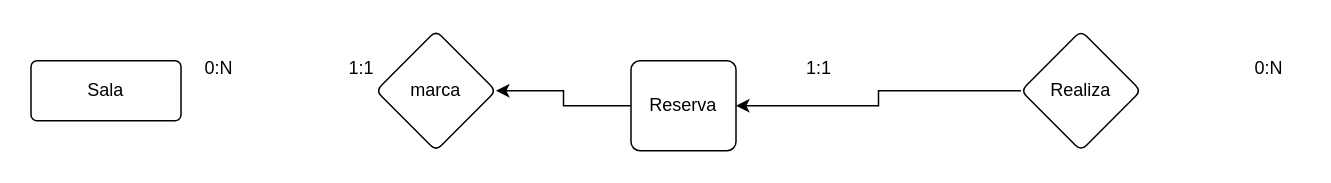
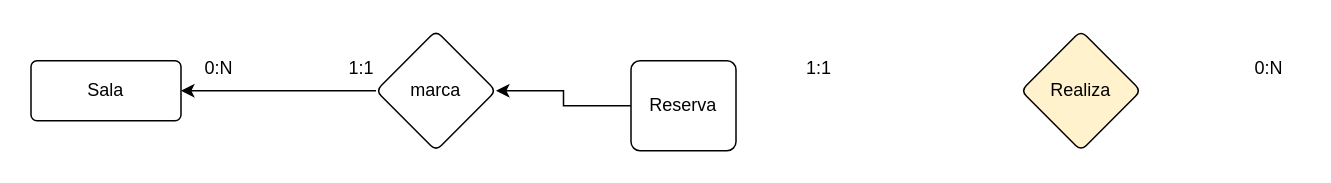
none -> (284, 91)
(1081, 91) -> (1081, 91)
(878, 93) -> none
